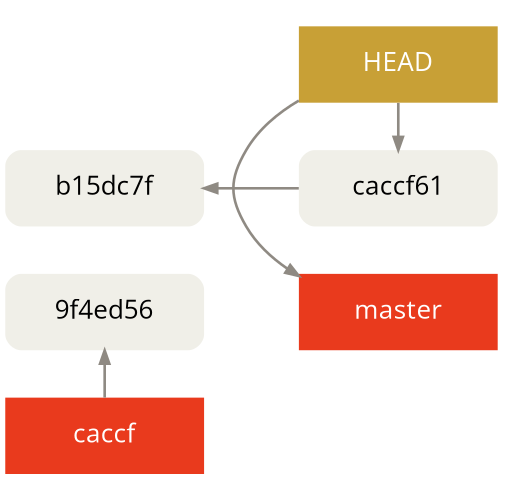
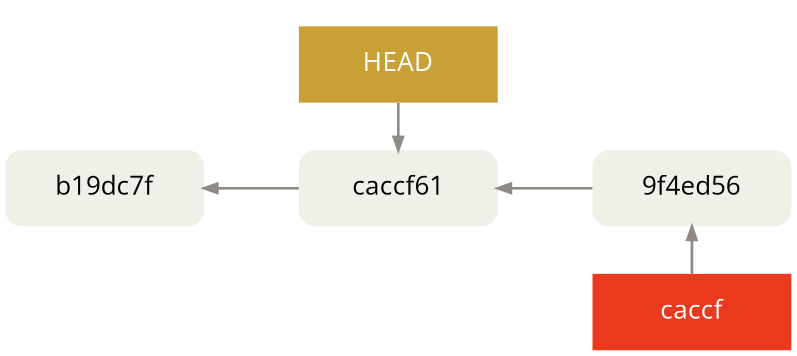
(105, 188) -> (105, 188)
none -> (552, 188)
(398, 312) -> none
